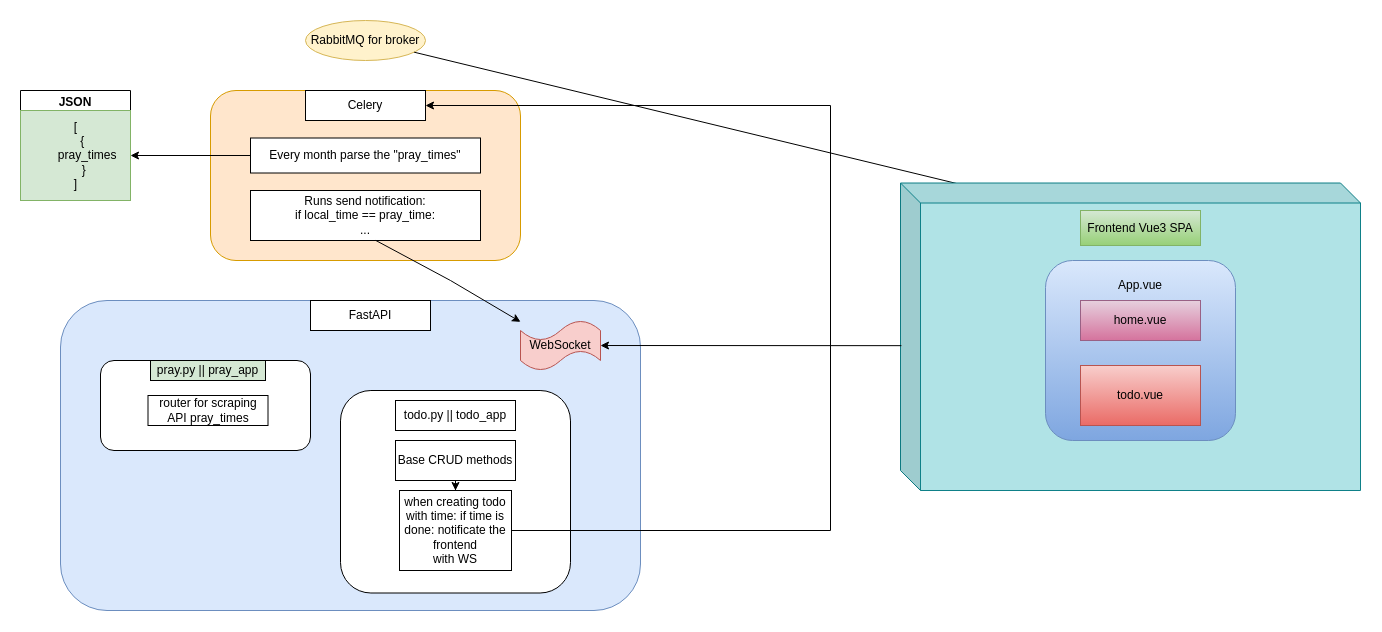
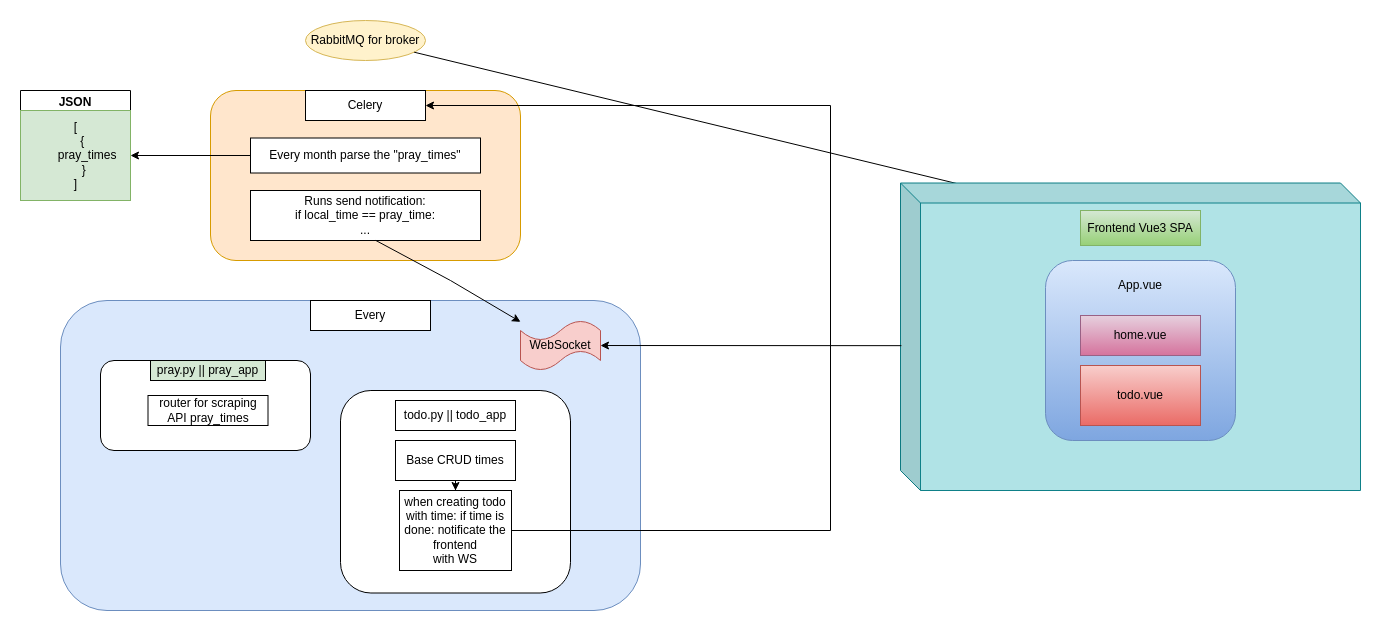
(371, 316) -> (371, 316)
(1141, 321) -> (1141, 336)
(456, 461) -> (456, 461)
